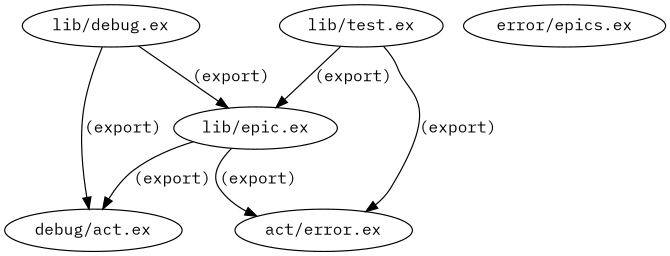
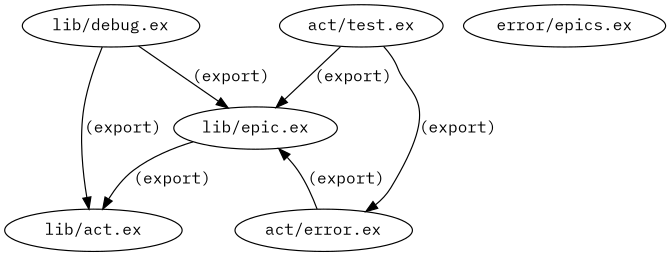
(361, 26) -> (361, 26)
(217, 184) -> (305, 182)
(93, 230) -> (93, 230)
